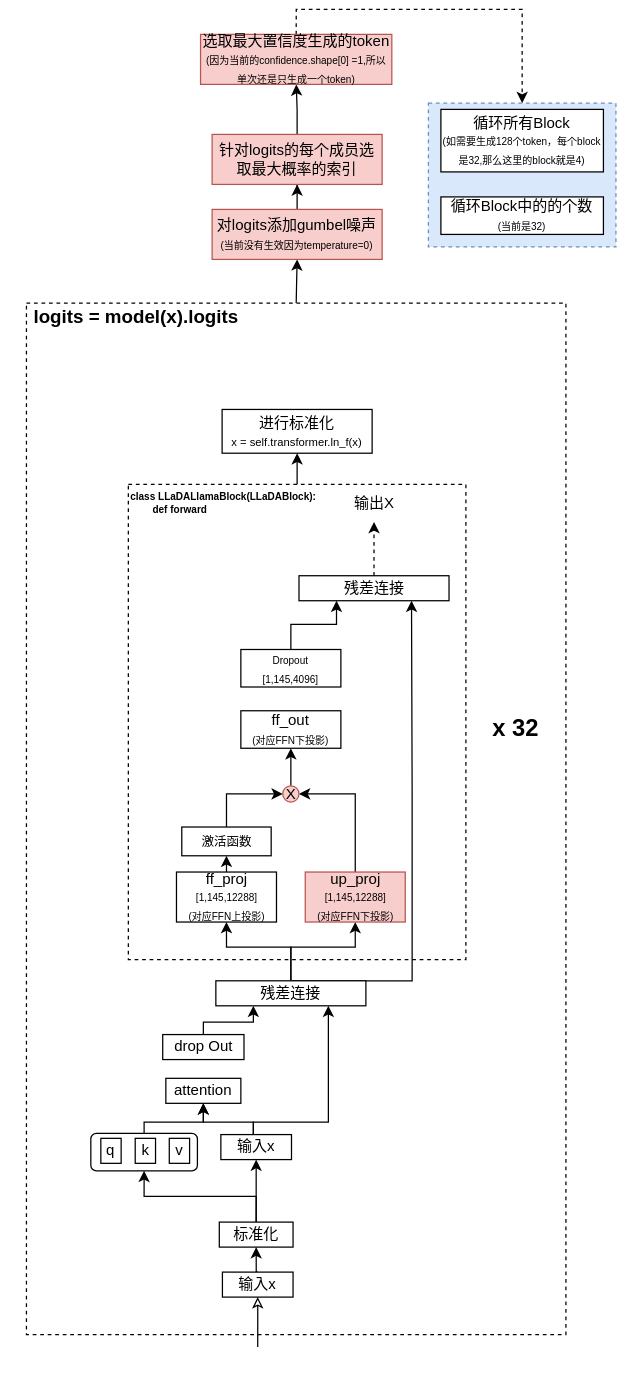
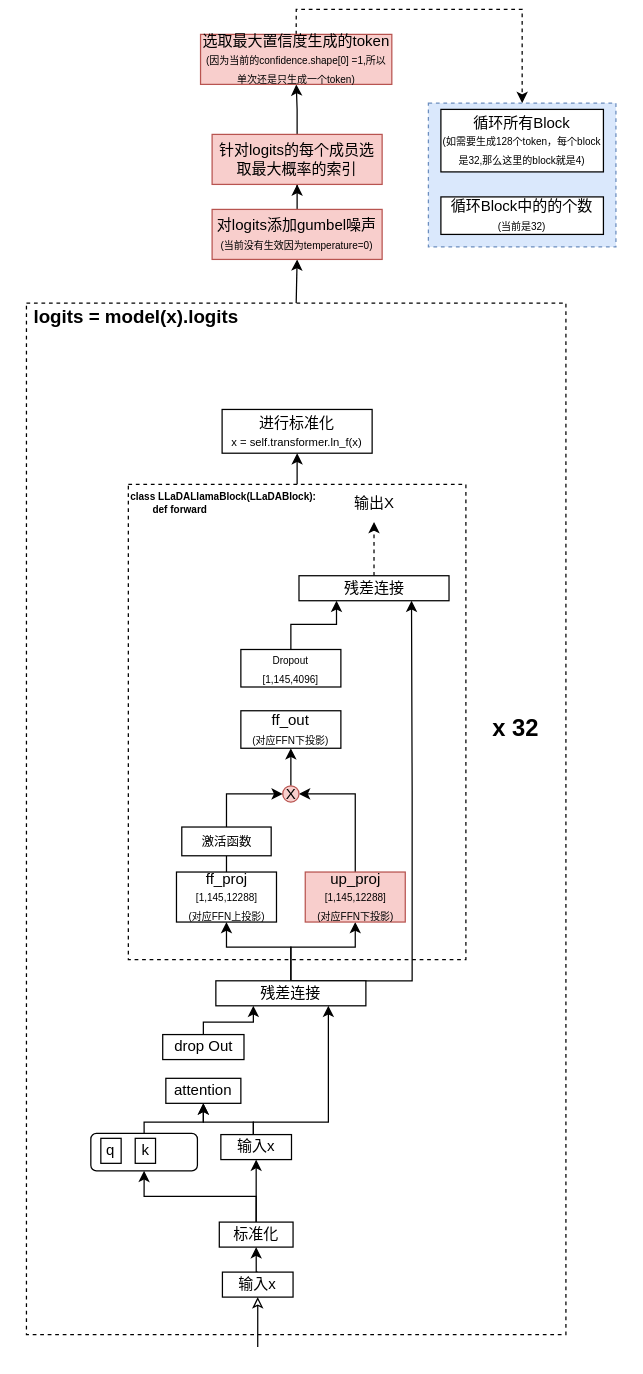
(226, 865) -> (226, 861)
(179, 1151) -> none
